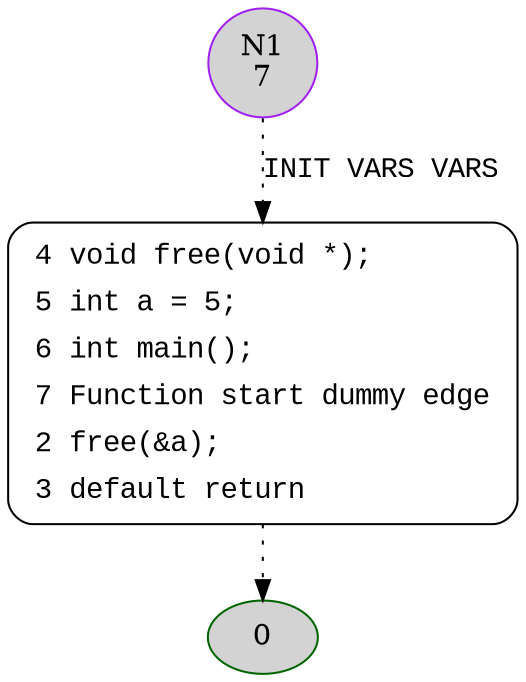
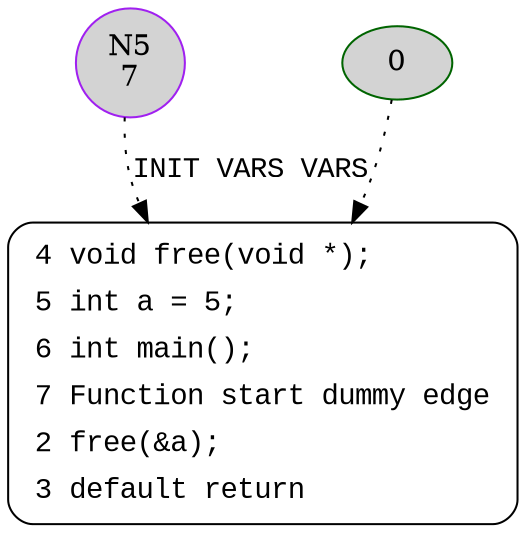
(263, 63) -> (130, 63)
(263, 552) -> (379, 153)
